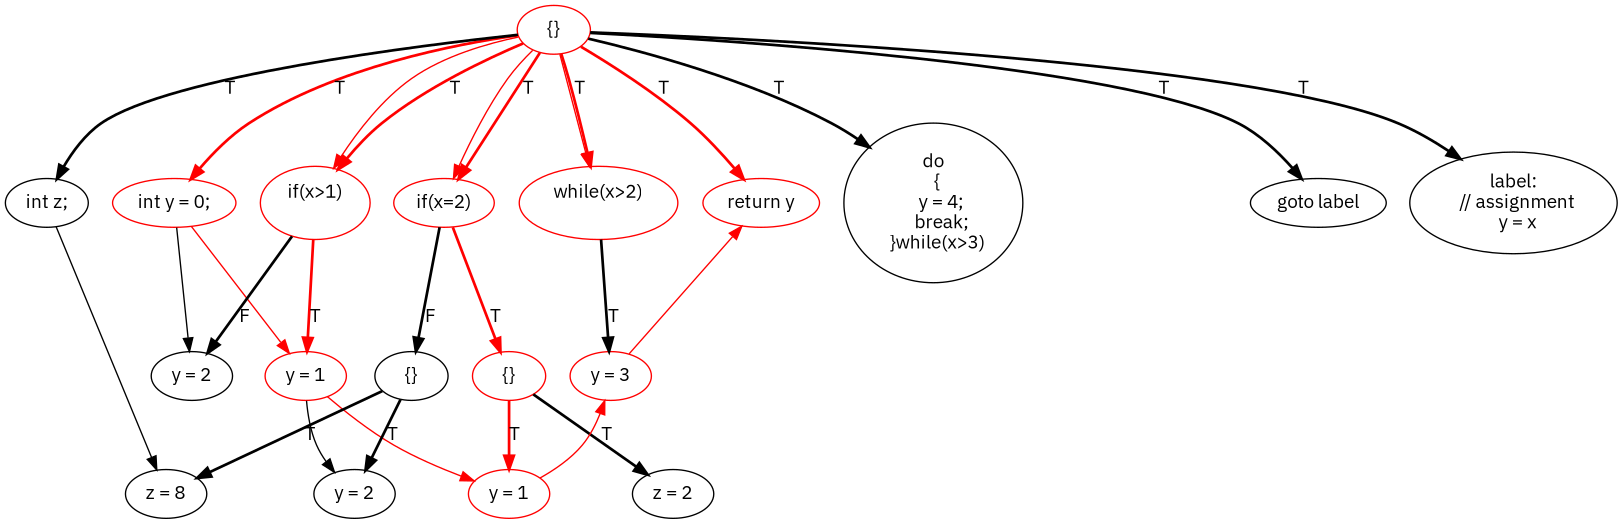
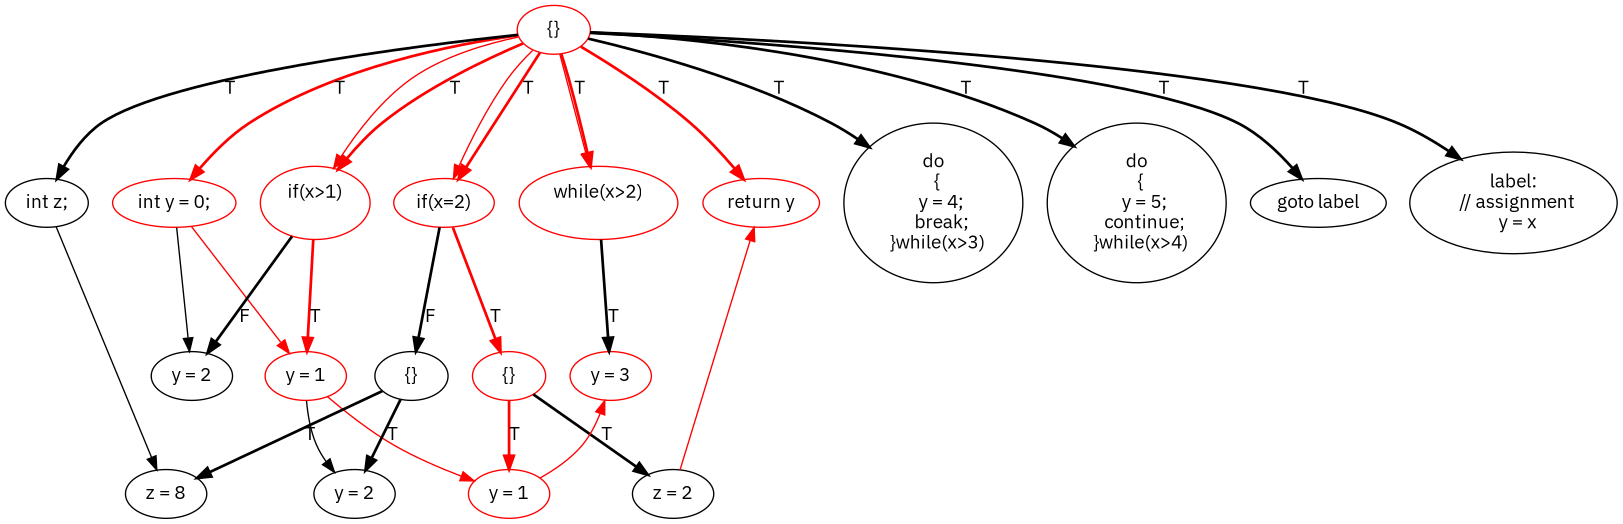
none -> (1137, 203)
(681, 295) -> (715, 355)
